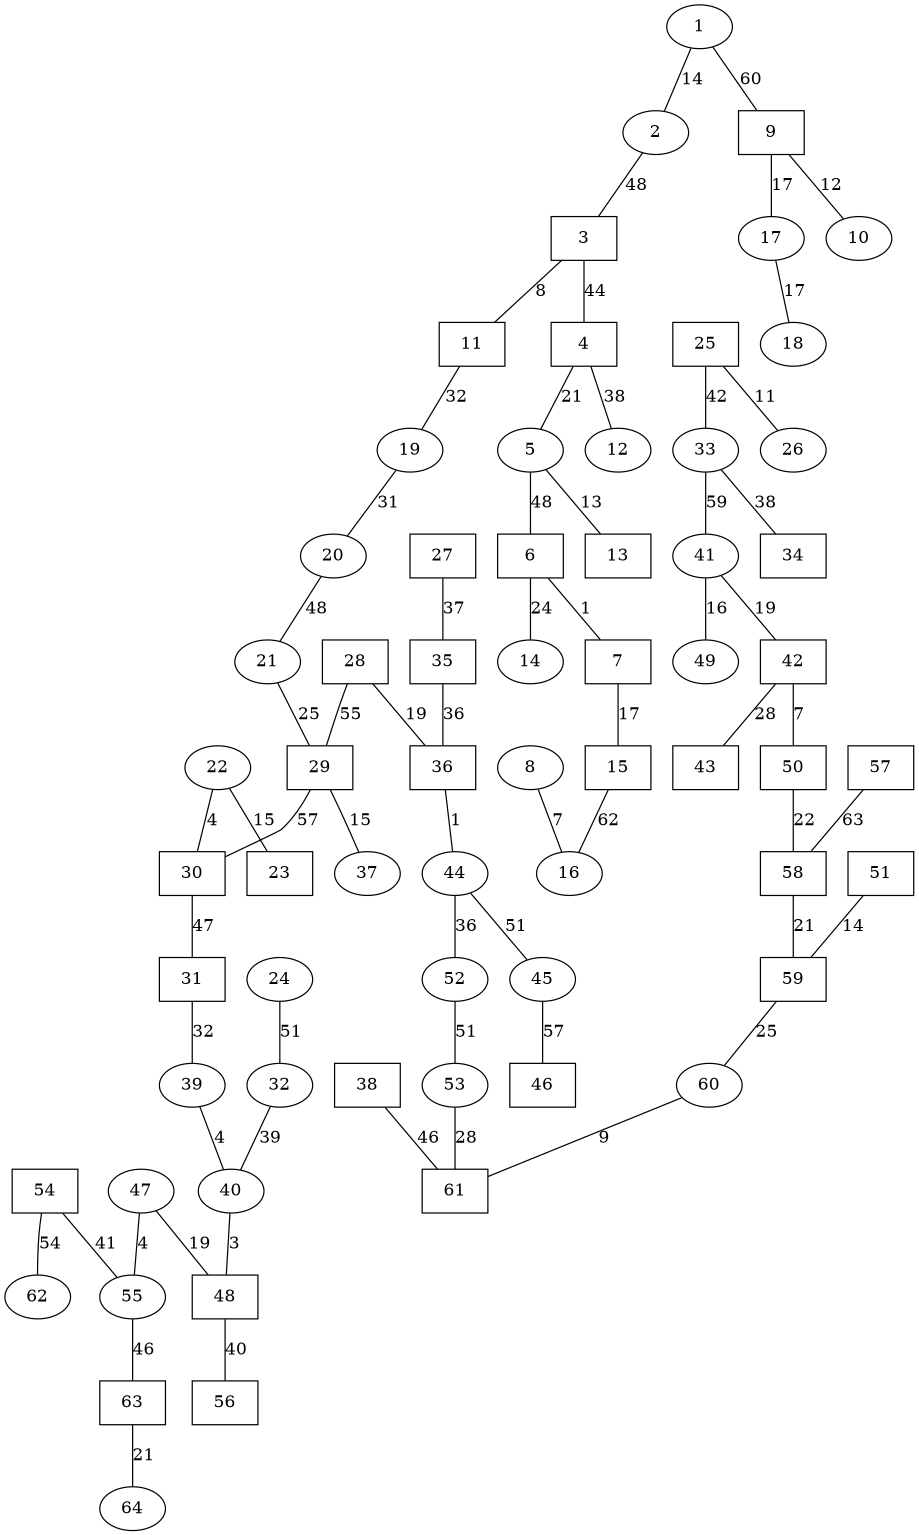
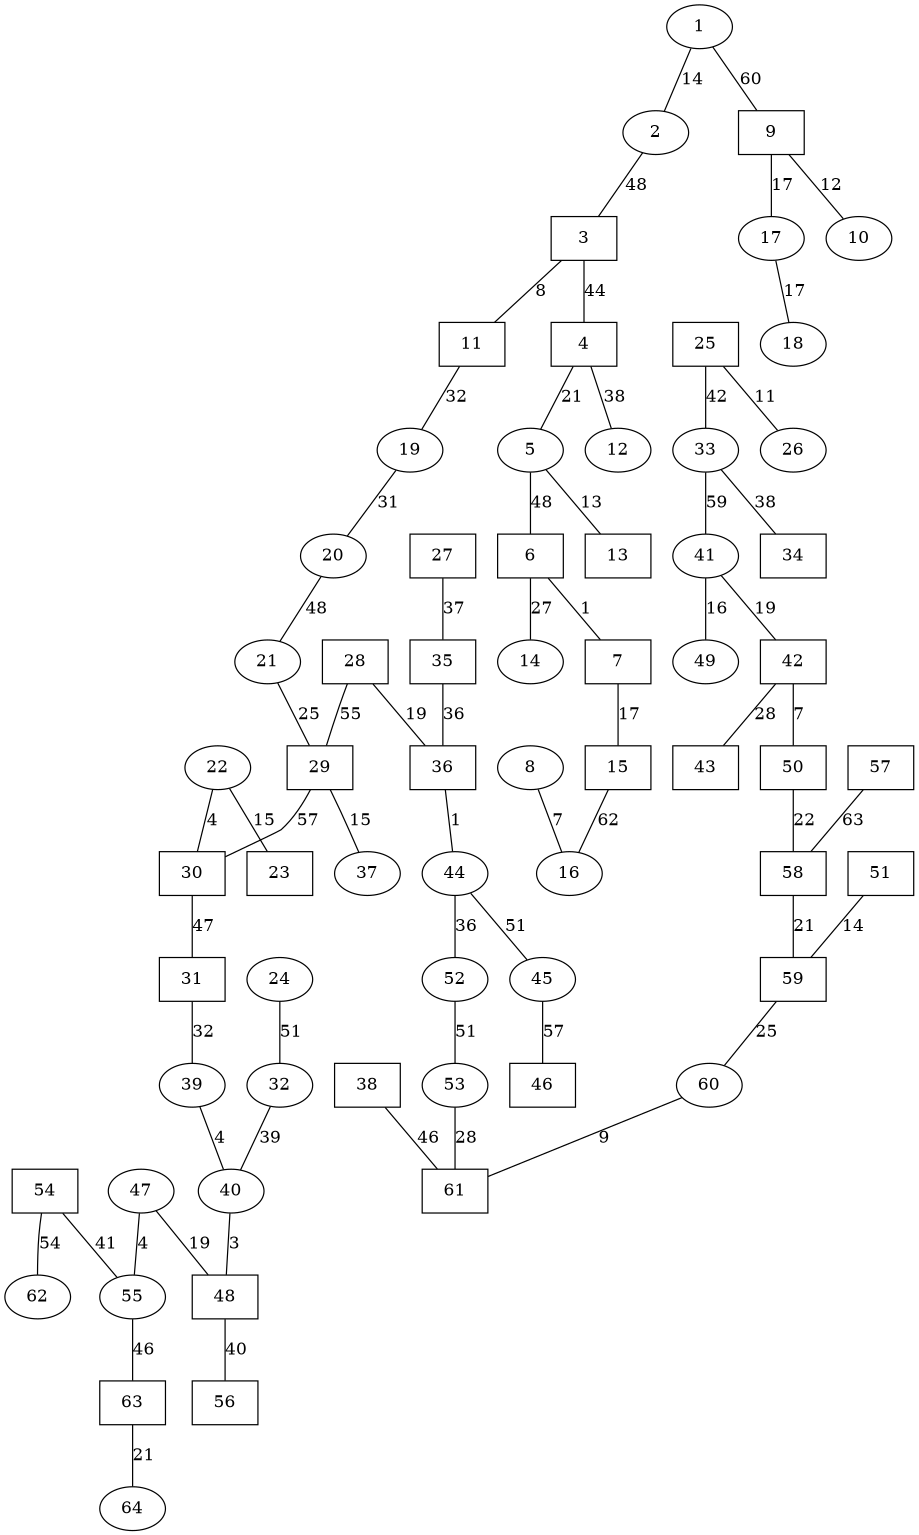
(542, 609) -> (542, 609)
